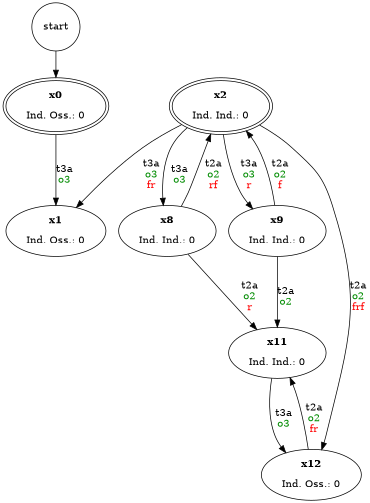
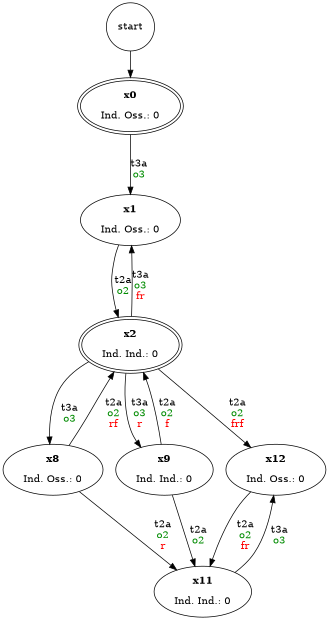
(167, 240) -> (53, 479)
none -> (112, 277)
